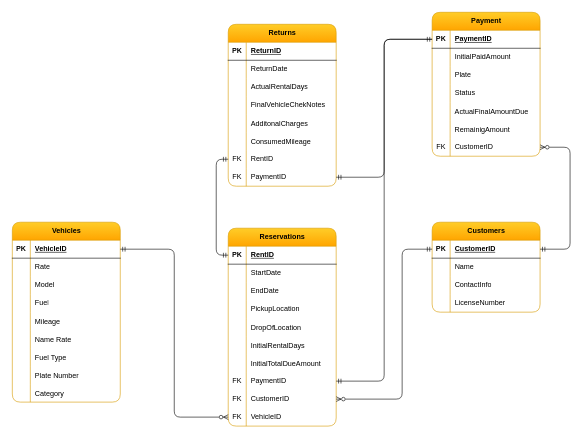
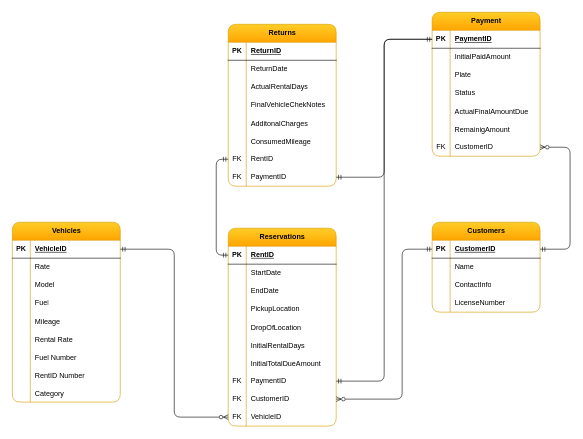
(52, 340) -> (55, 340)
(51, 358) -> (55, 358)
(57, 376) -> (60, 376)
